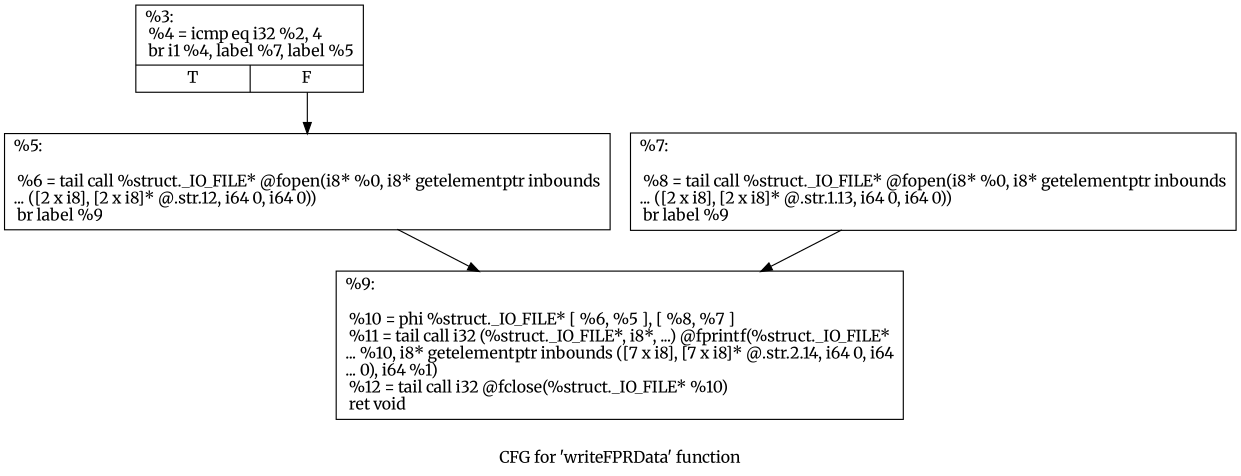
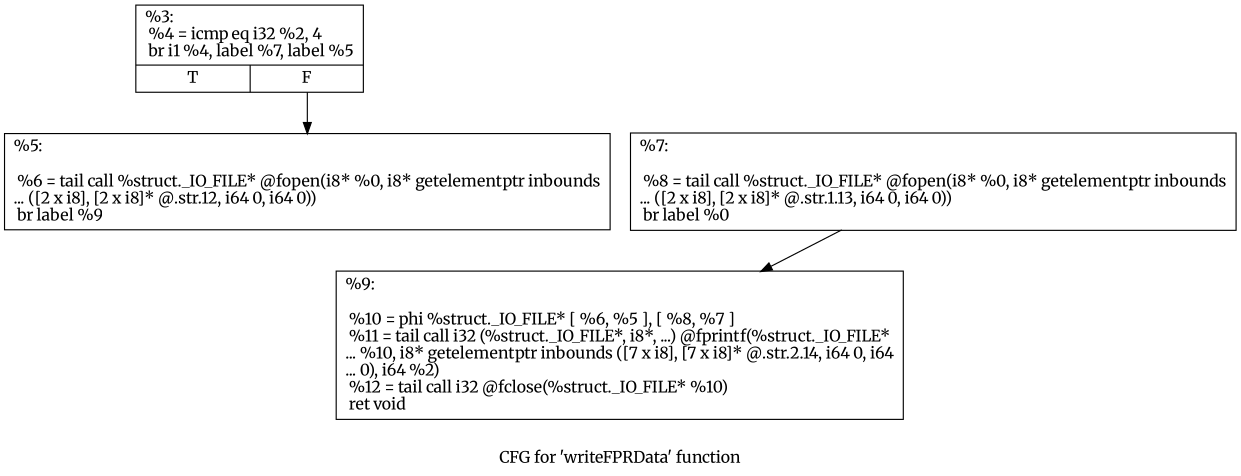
(684, 216) -> (685, 216)
(433, 248) -> none
(392, 371) -> (393, 371)
